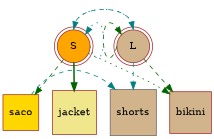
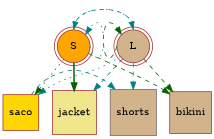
(55, 70) -> (55, 70)
none -> (95, 70)
(126, 71) -> (126, 71)
none -> (111, 72)
